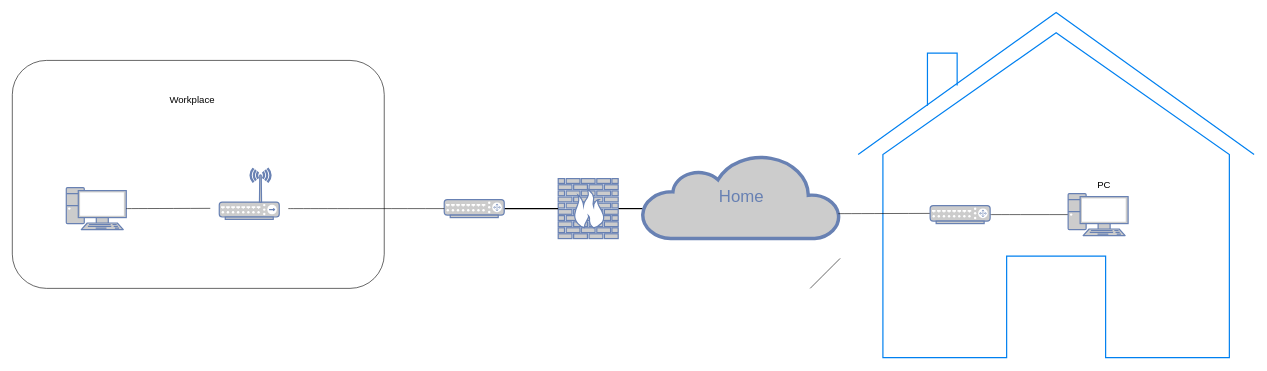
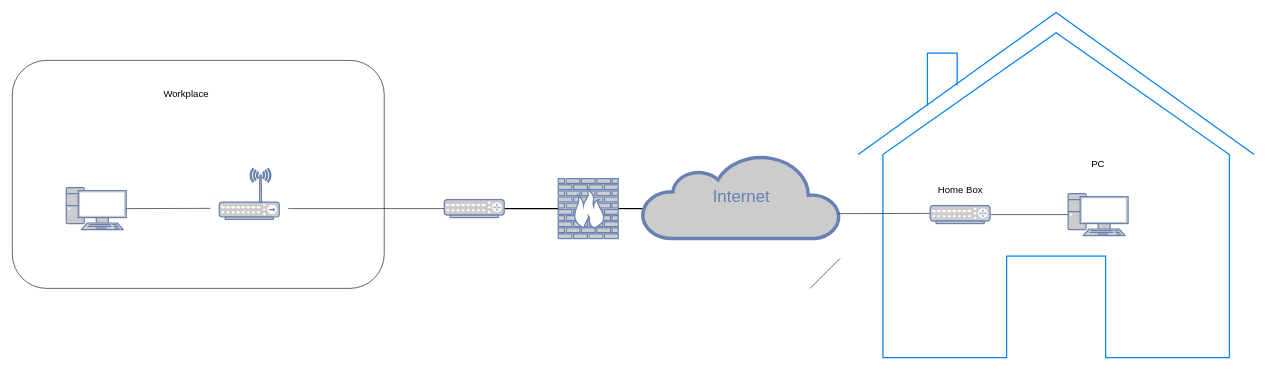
(192, 99) -> (186, 93)
(1104, 185) -> (1098, 164)
none -> (960, 189)
(742, 197) -> (742, 197)
